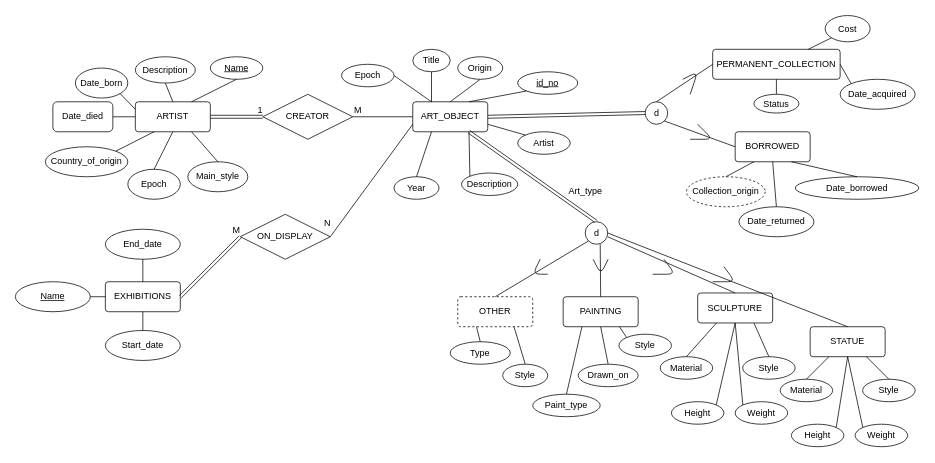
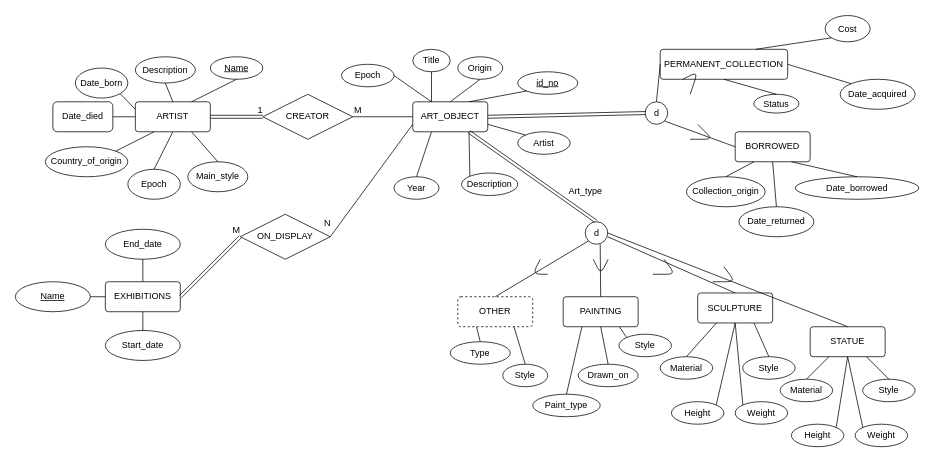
(777, 64) -> (724, 64)
(726, 192) -> (726, 192)
